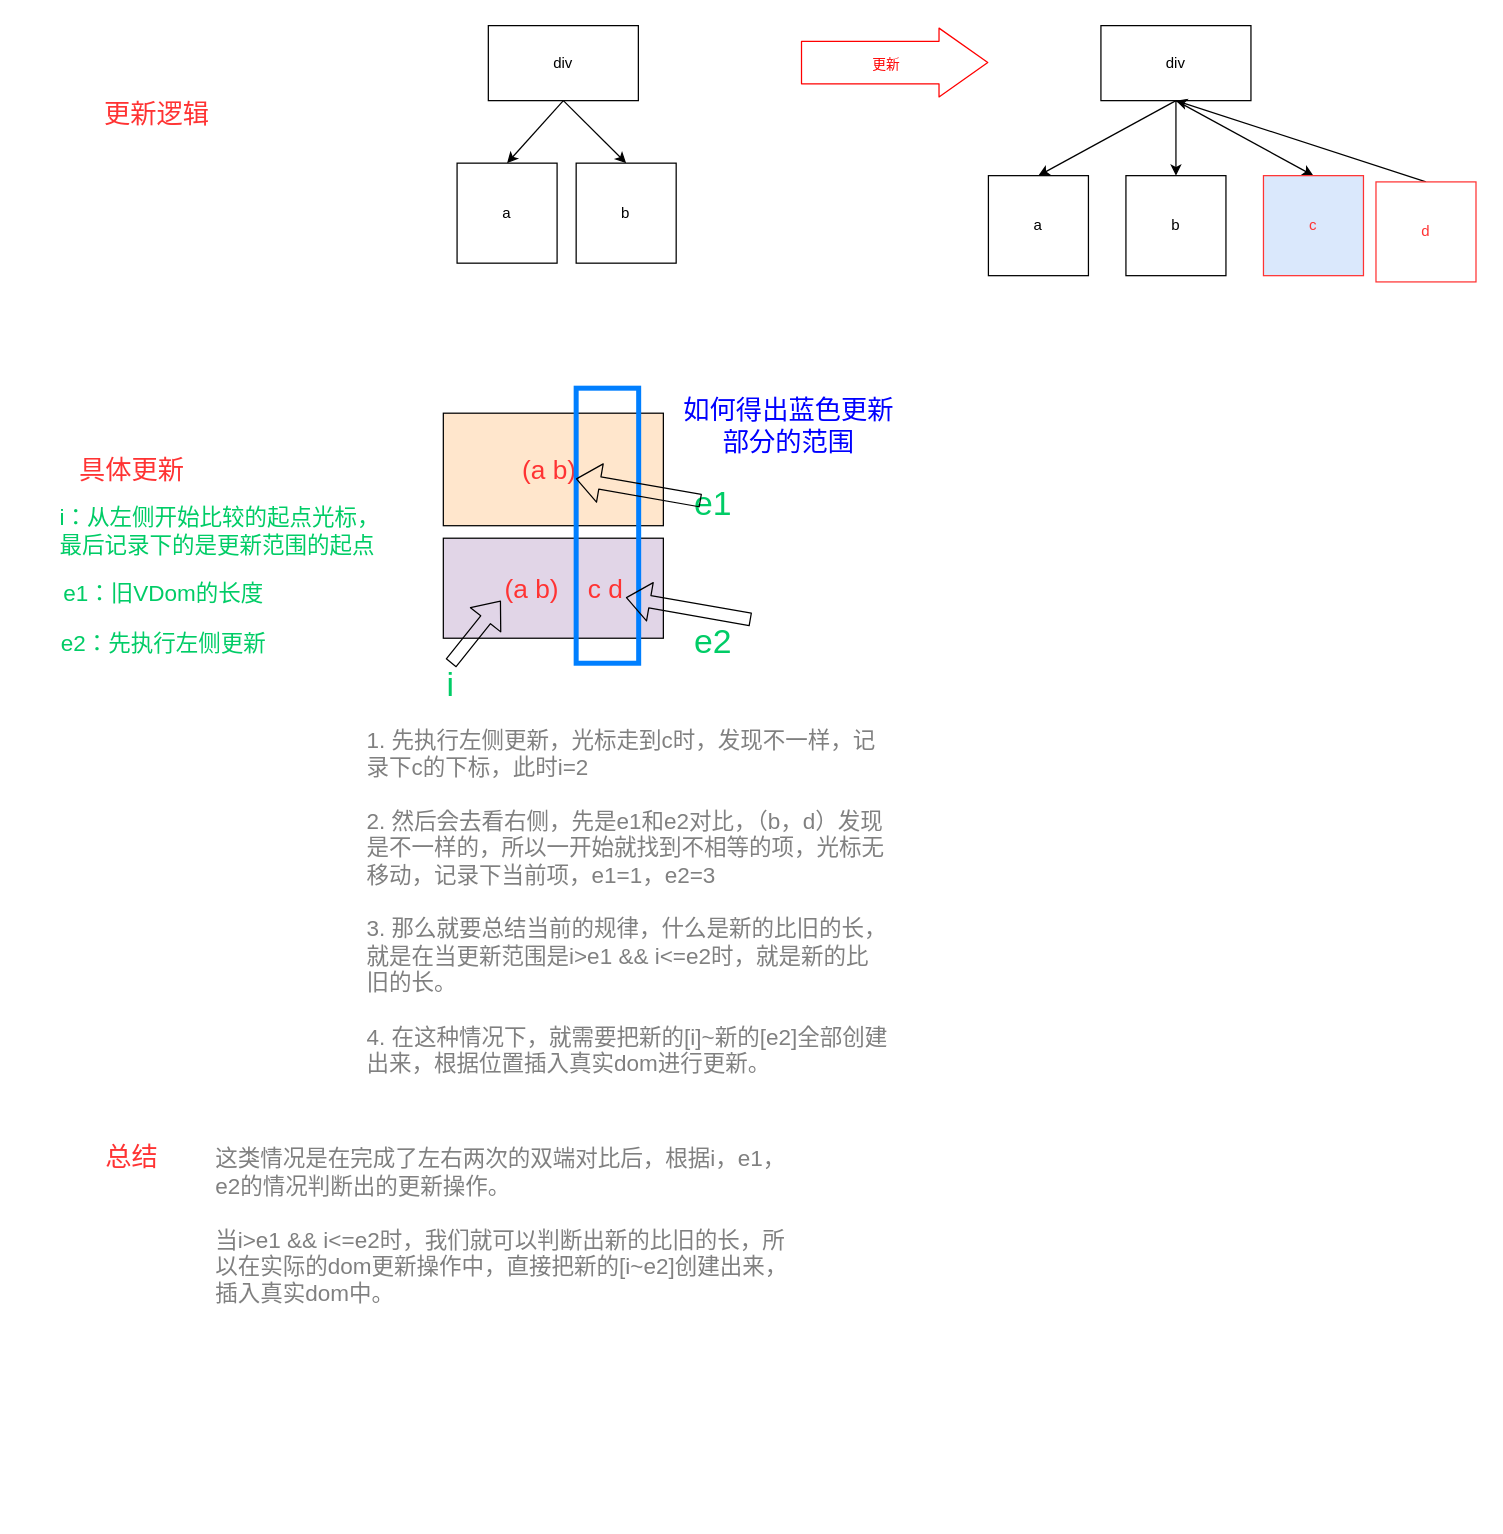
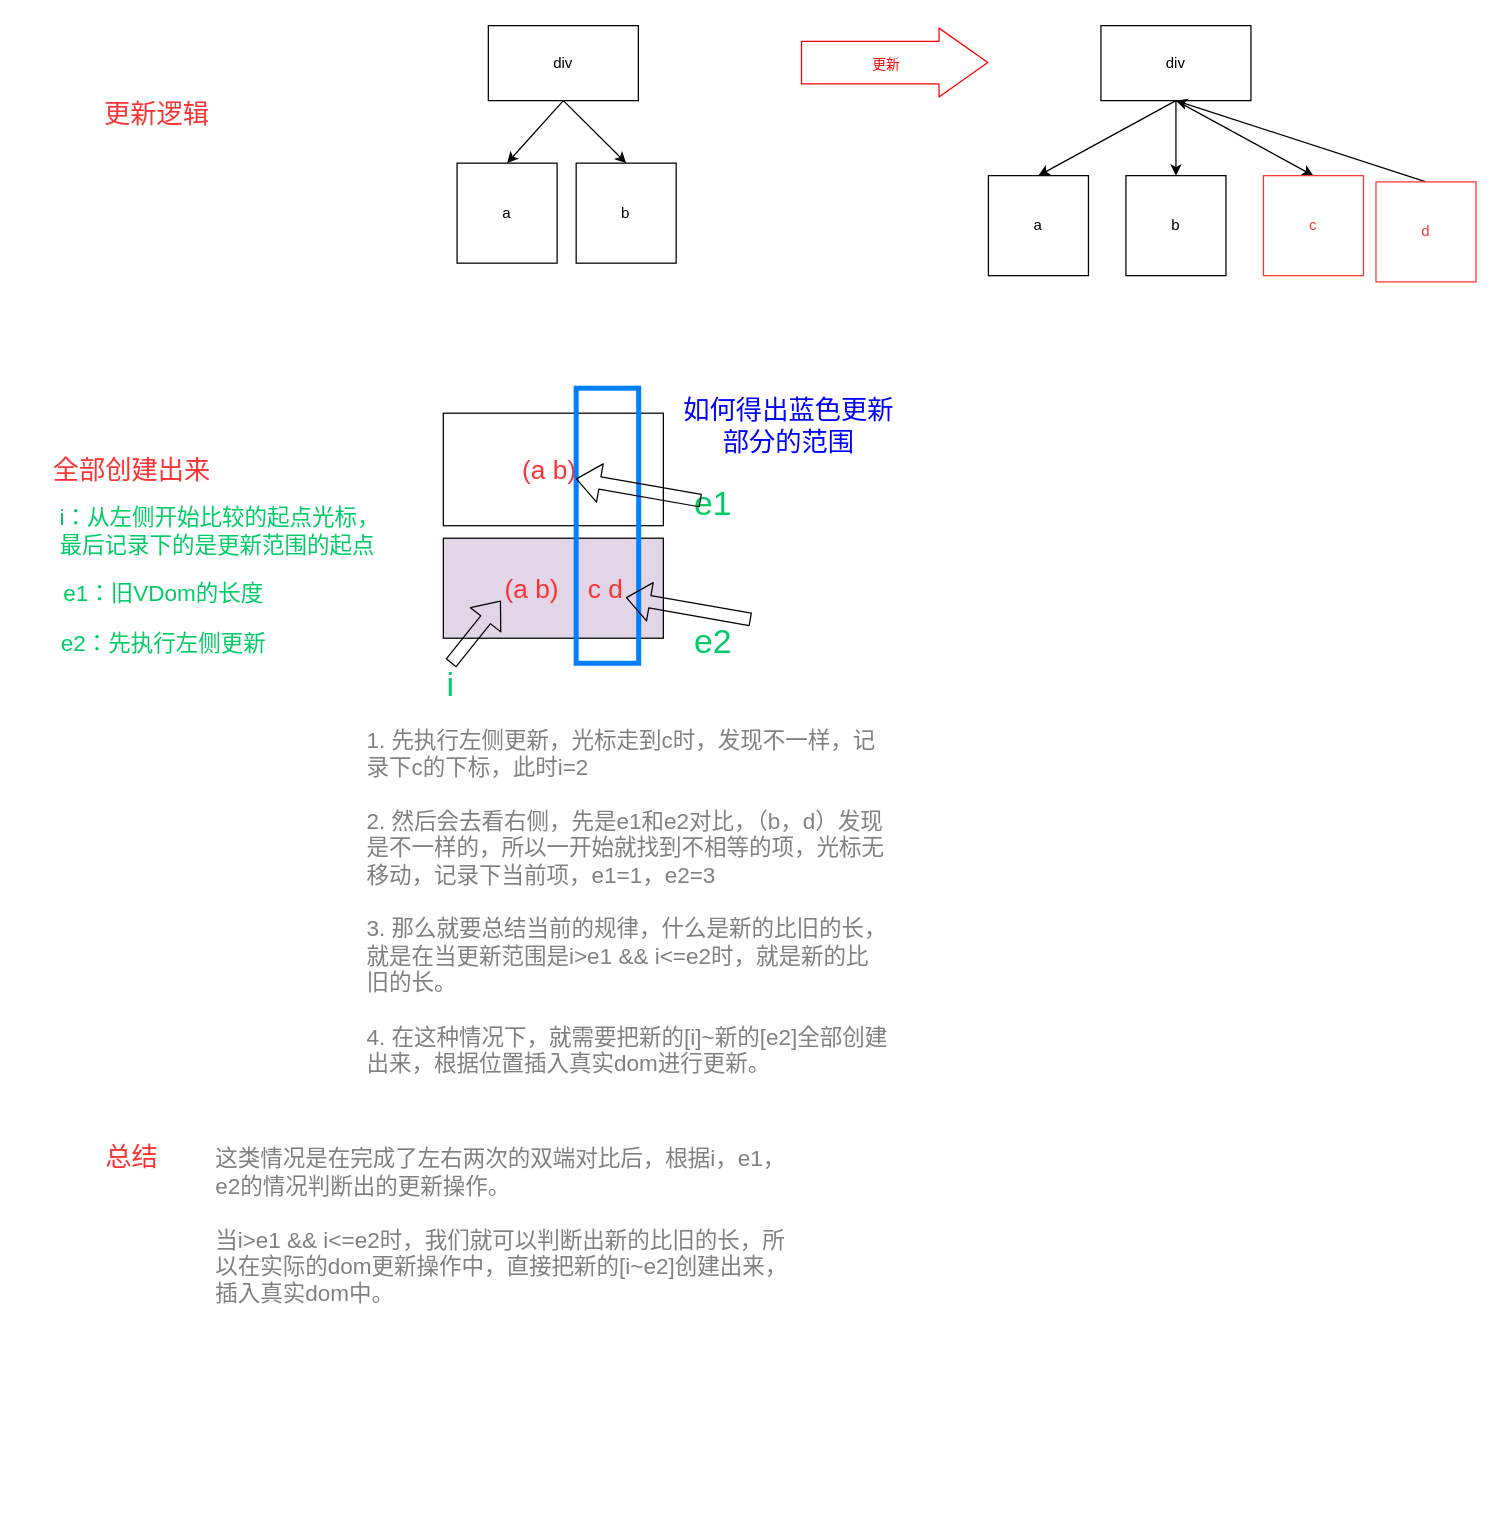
(1313, 226) -> (1313, 226)
(132, 469) -> (132, 469)
(553, 469) -> (553, 469)
